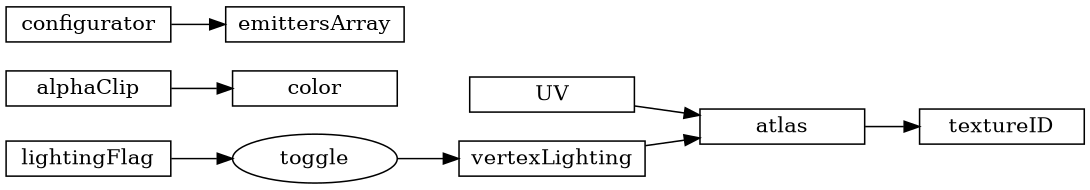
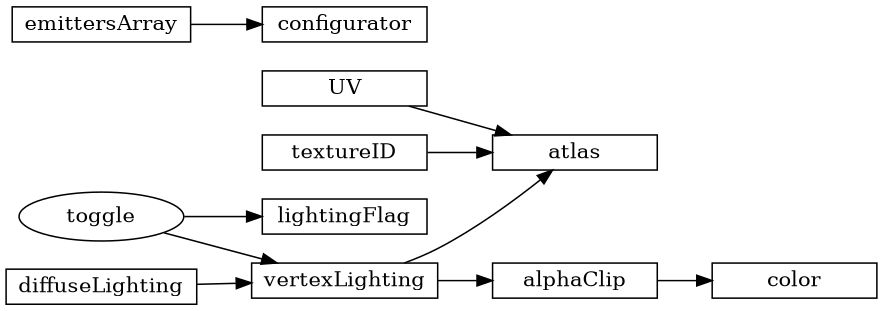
(190, 24) -> (219, 24)
(884, 127) -> (452, 152)
(194, 159) -> (215, 217)
none -> (457, 281)
none -> (101, 287)
